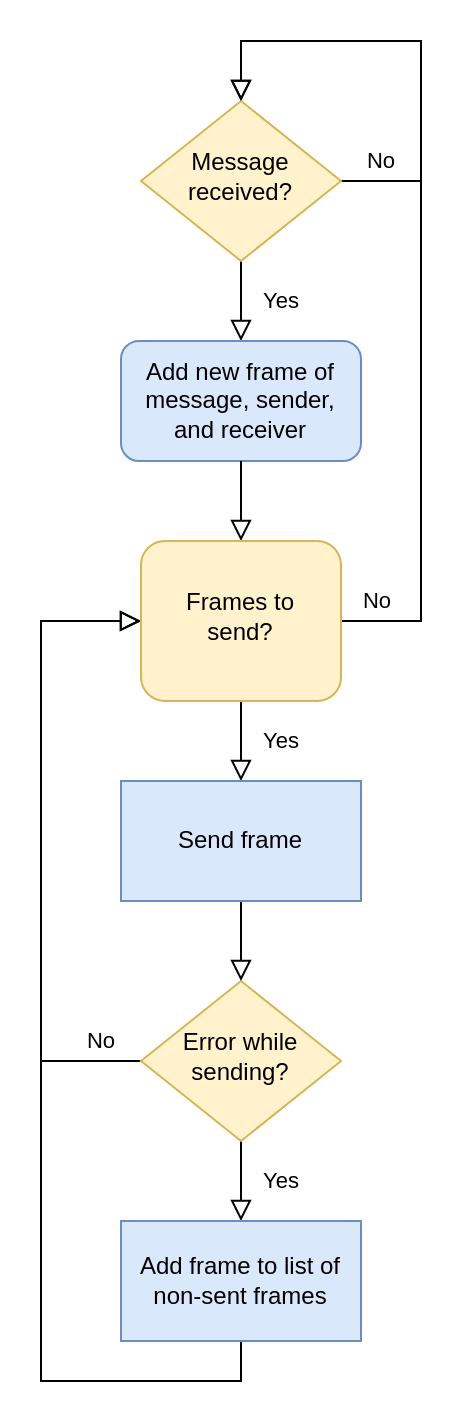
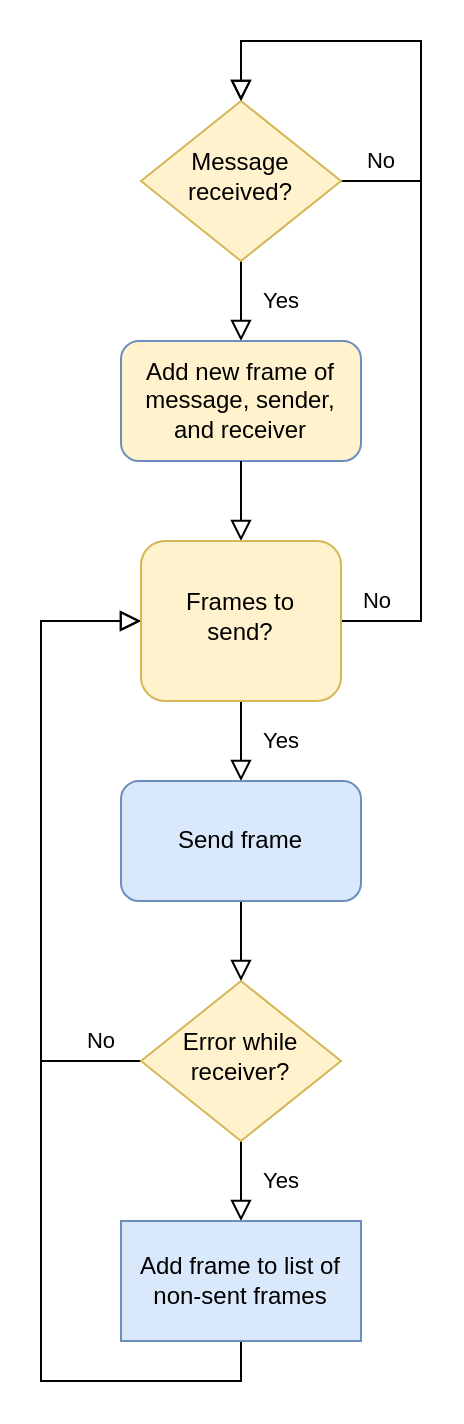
(241, 401) -> (241, 401)
(241, 841) -> (241, 841)
(241, 1057) -> (241, 1057)
